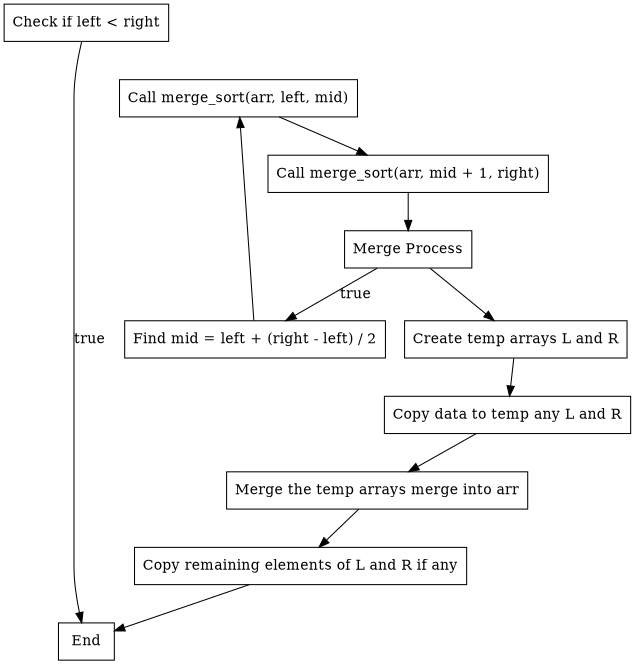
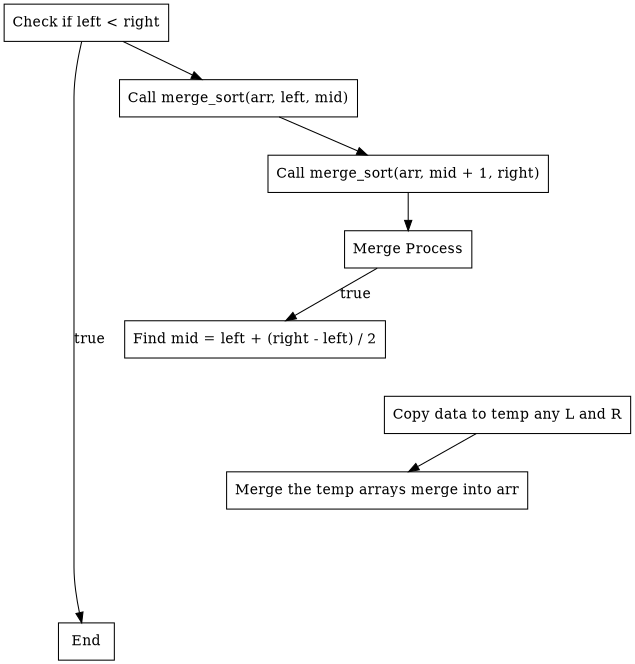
(247, 224) -> (158, 58)
(516, 339) -> none
(301, 566) -> none
